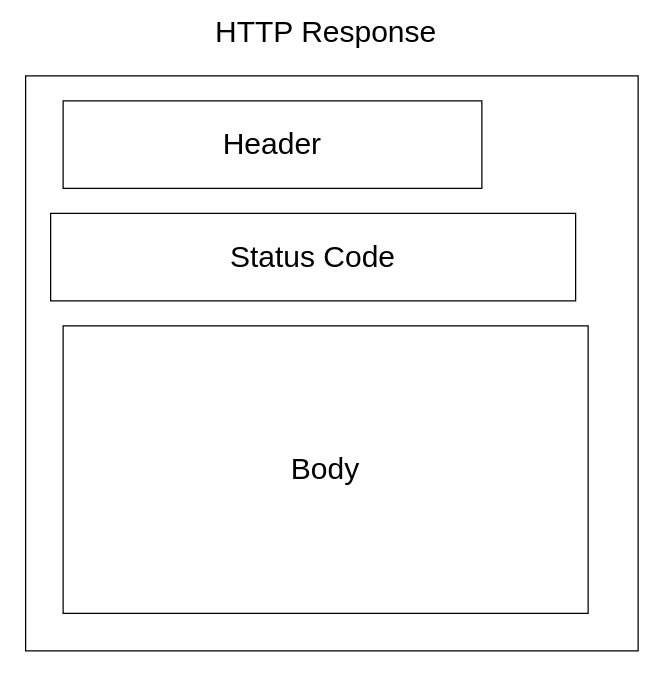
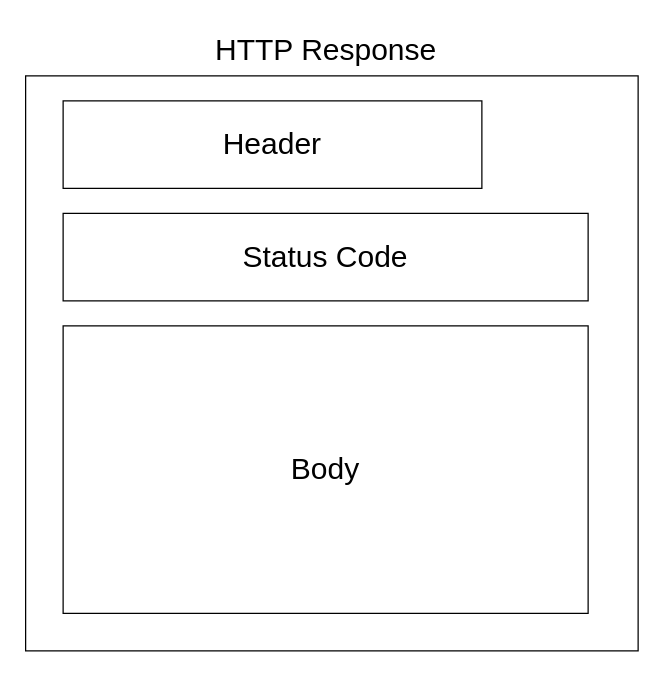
(326, 32) -> (326, 51)
(313, 257) -> (326, 257)
